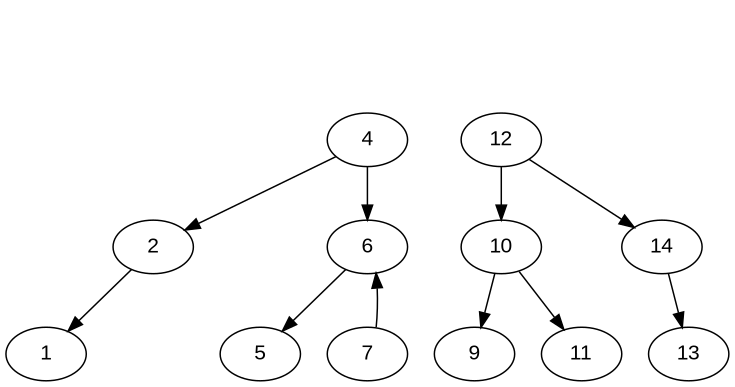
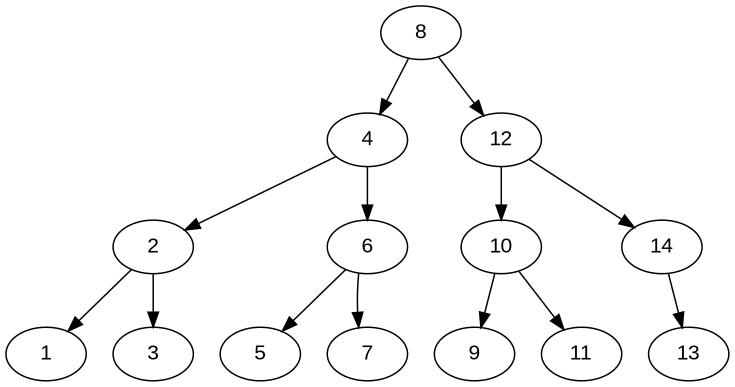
none -> (421, 33)
(377, 308) -> (357, 293)
none -> (153, 354)
